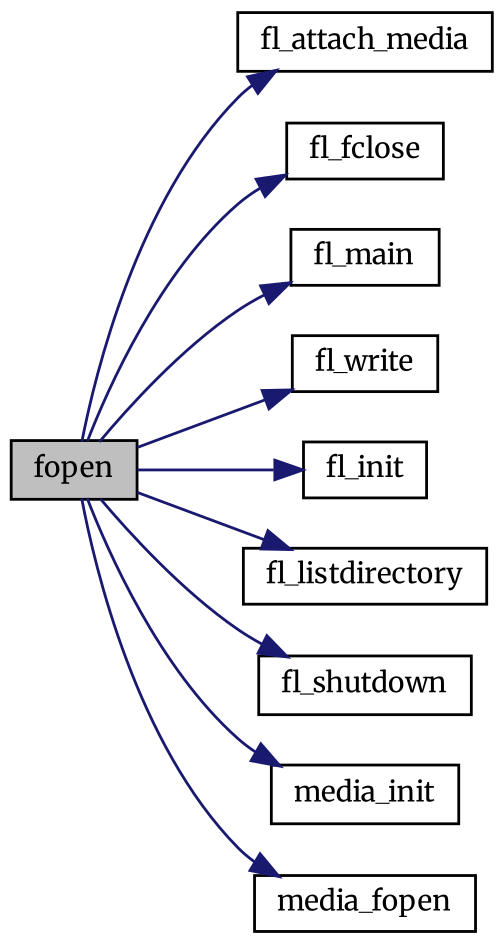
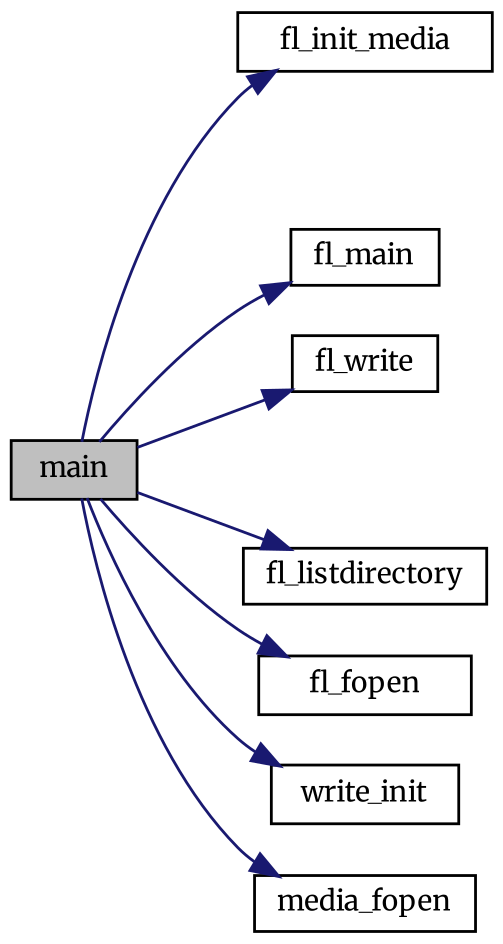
(365, 42) -> (365, 42)
(365, 151) -> none
(74, 470) -> (74, 470)
(365, 470) -> none
(365, 685) -> (365, 685)
(365, 794) -> (365, 794)
